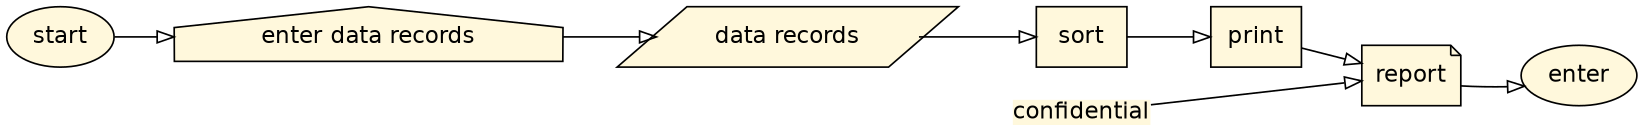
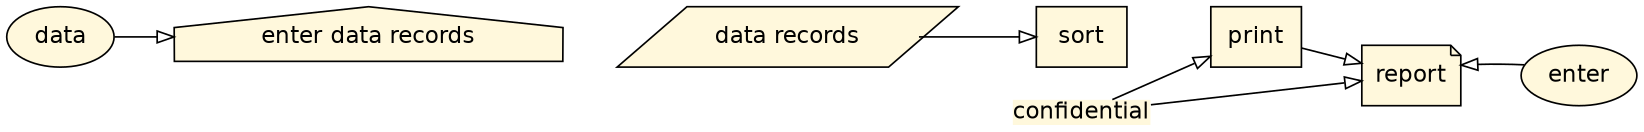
(60, 37) -> (60, 37)
(601, 37) -> none
(1160, 37) -> (1153, 81)
(1484, 87) -> (1501, 64)
